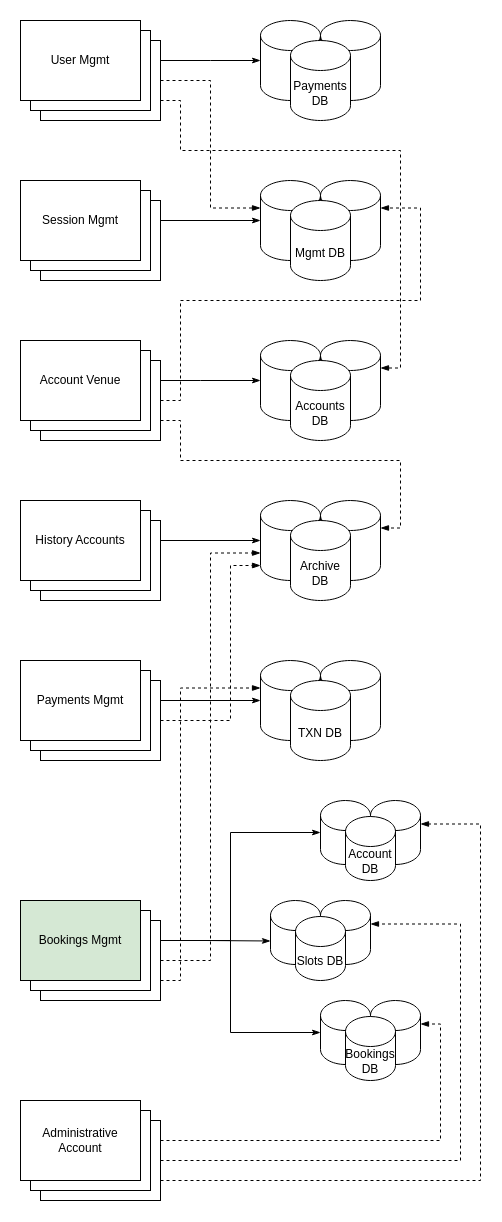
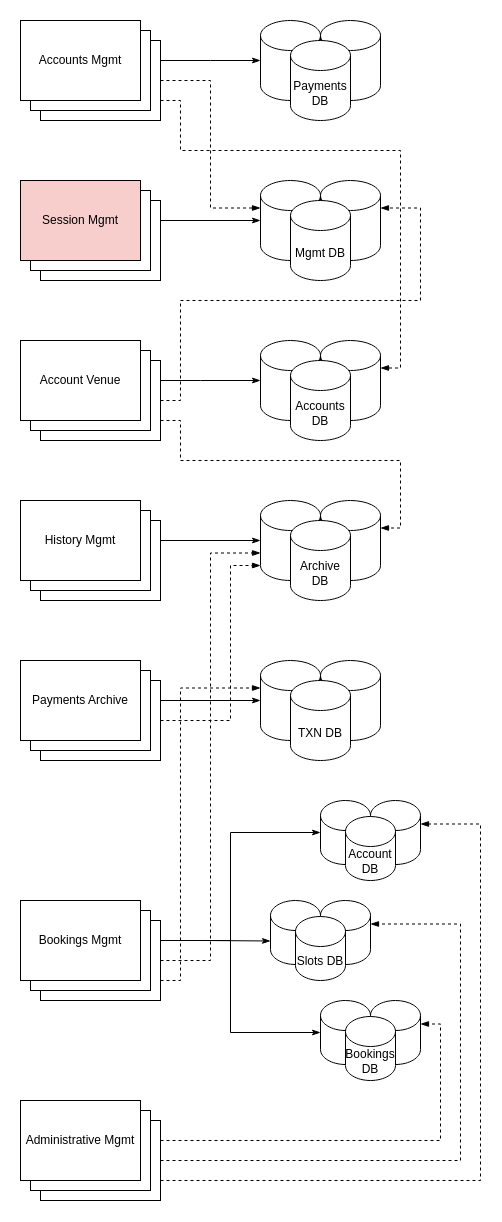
(81, 61) -> (81, 61)
(81, 221) -> (81, 221)
(81, 541) -> (81, 541)
(81, 701) -> (81, 701)
(81, 941) -> (81, 941)
(81, 1141) -> (81, 1141)
